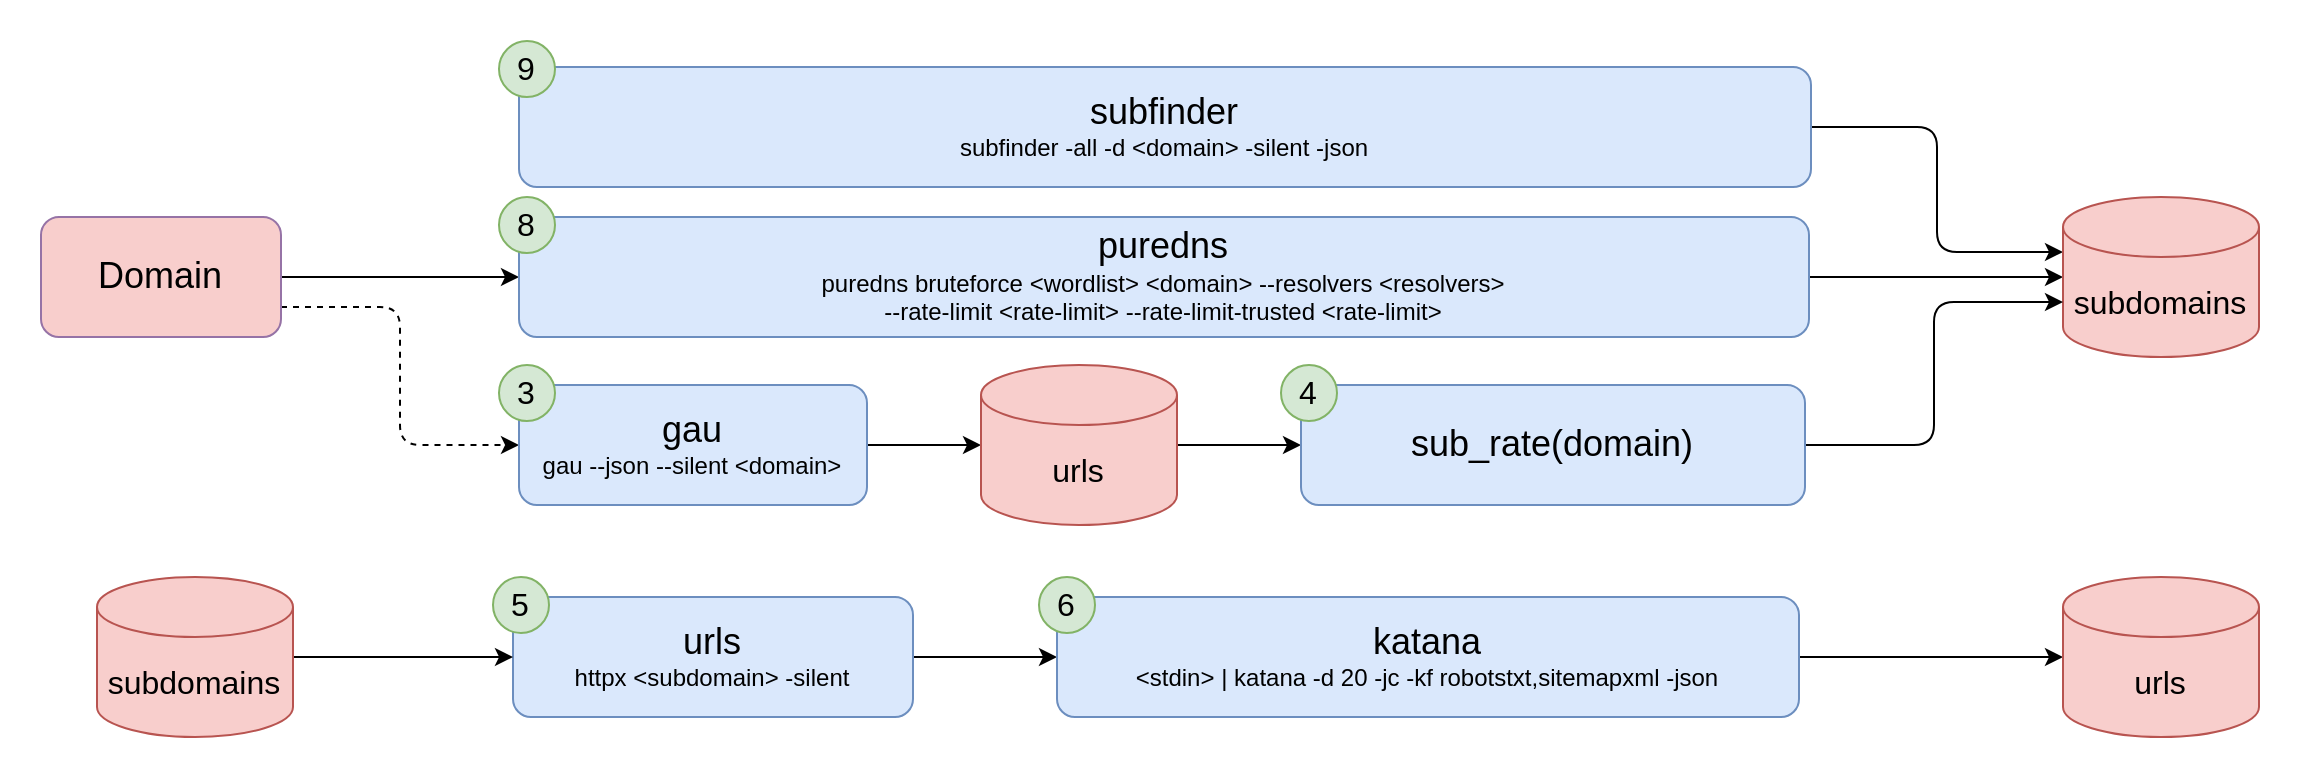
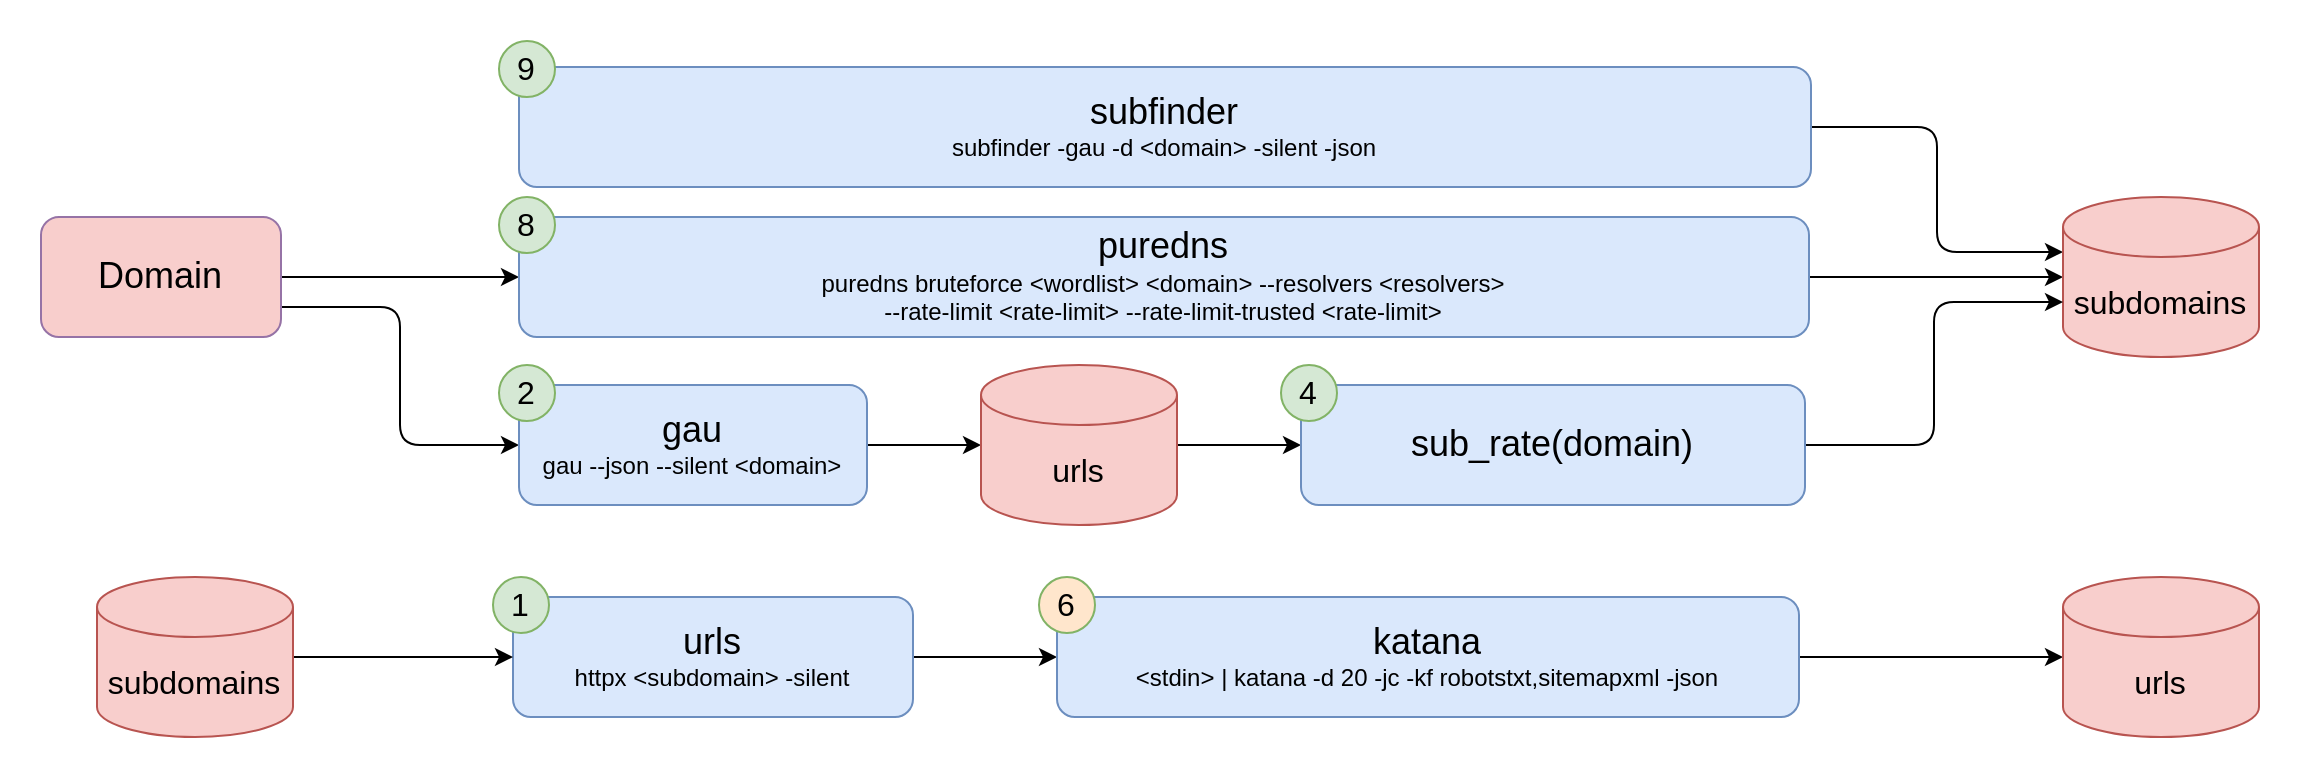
(1165, 127) -> (1165, 127)
(400, 371) -> (400, 371)
(527, 393) -> (527, 393)
(521, 605) -> (521, 605)
(1067, 605) -> (1067, 605)
